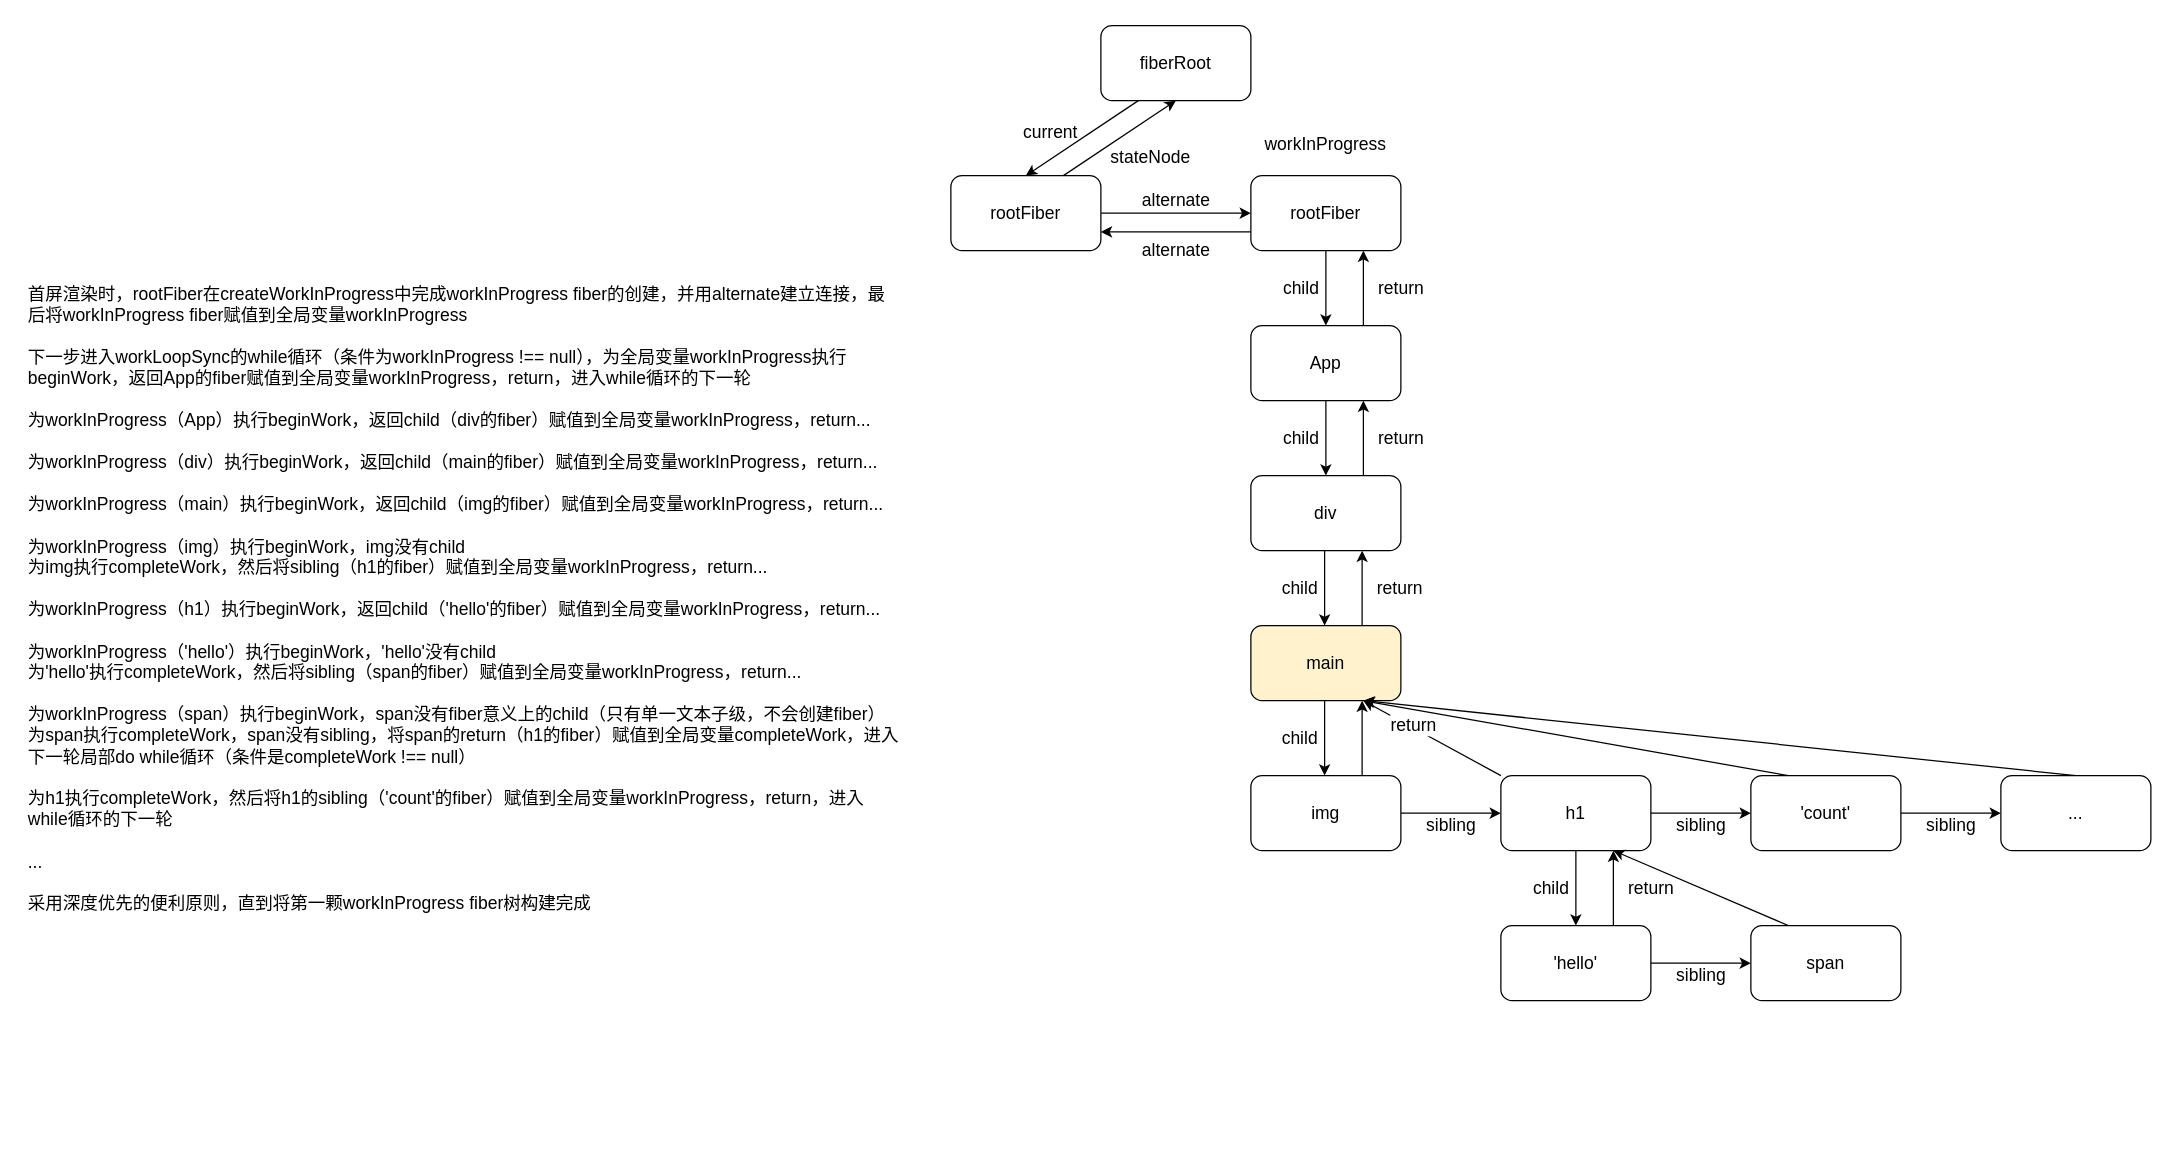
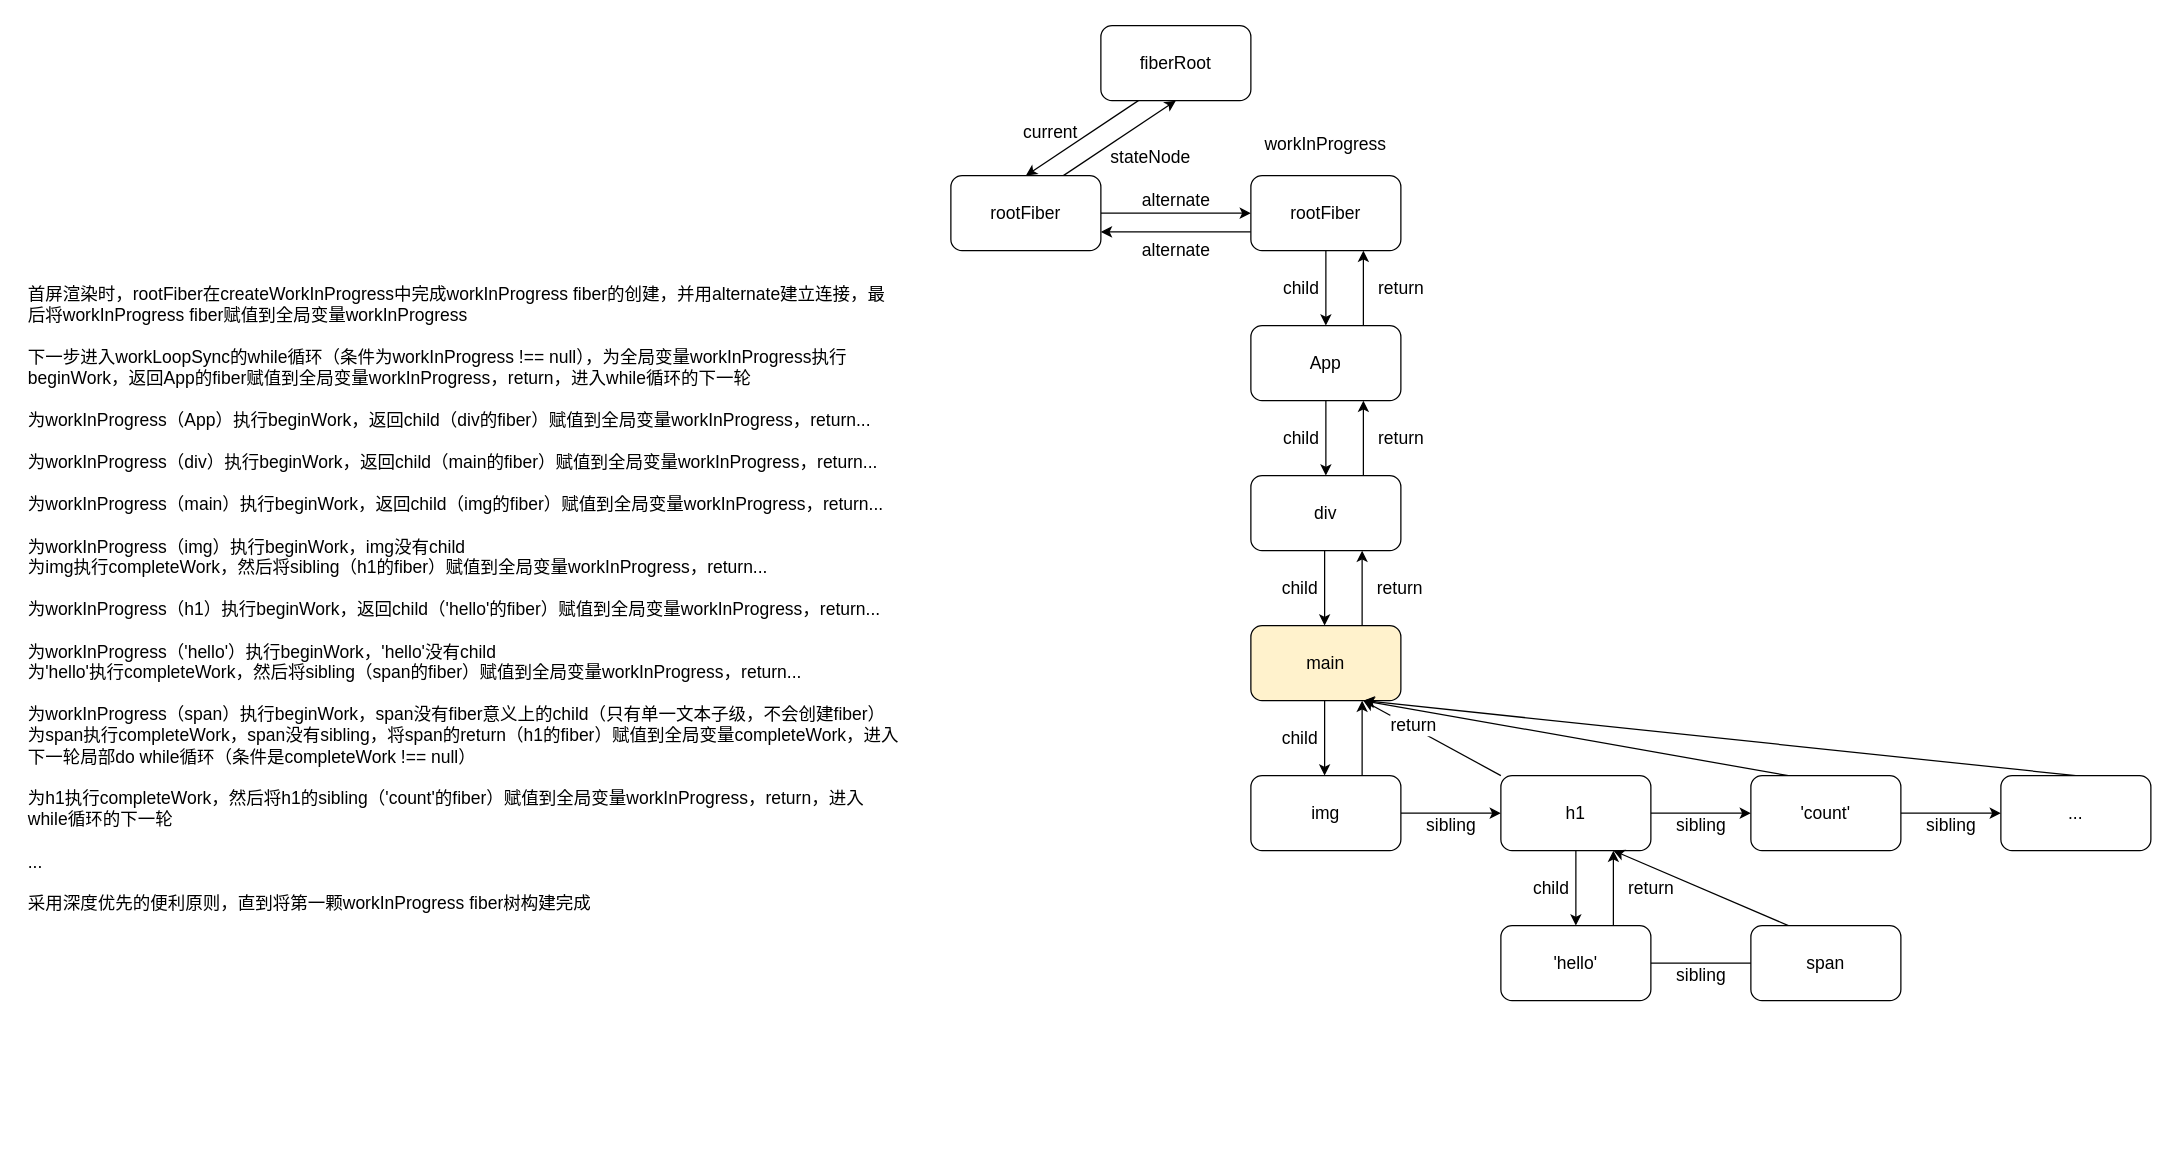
(1741, 963) -> (1744, 963)
